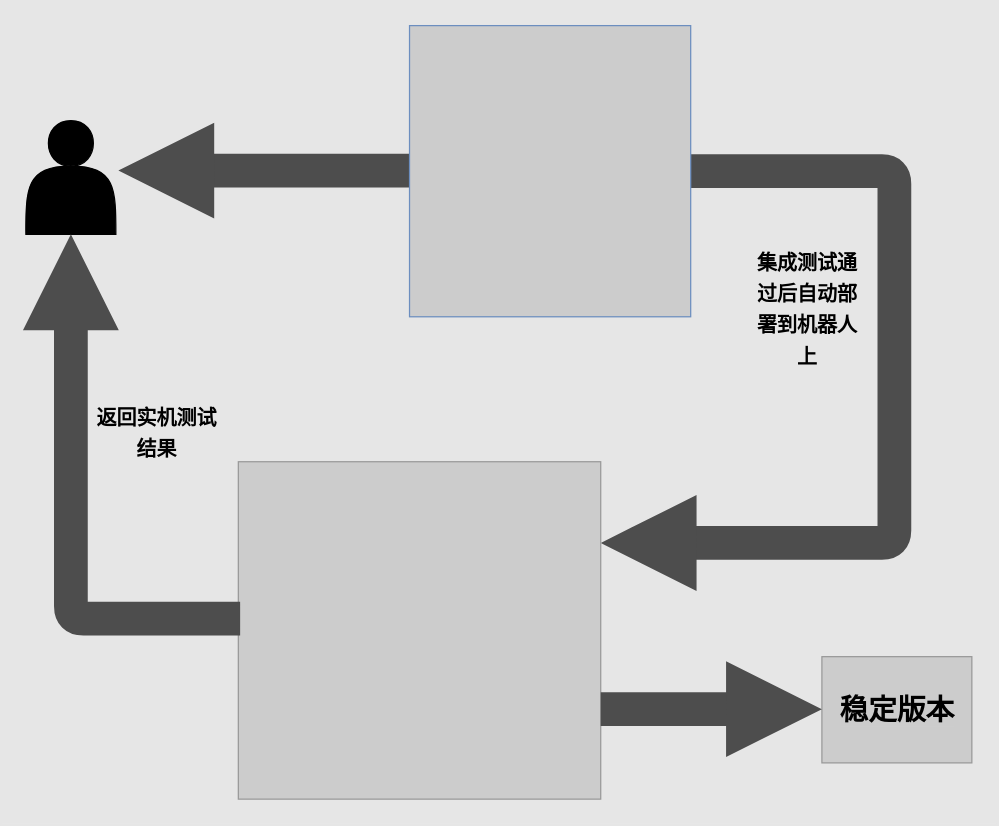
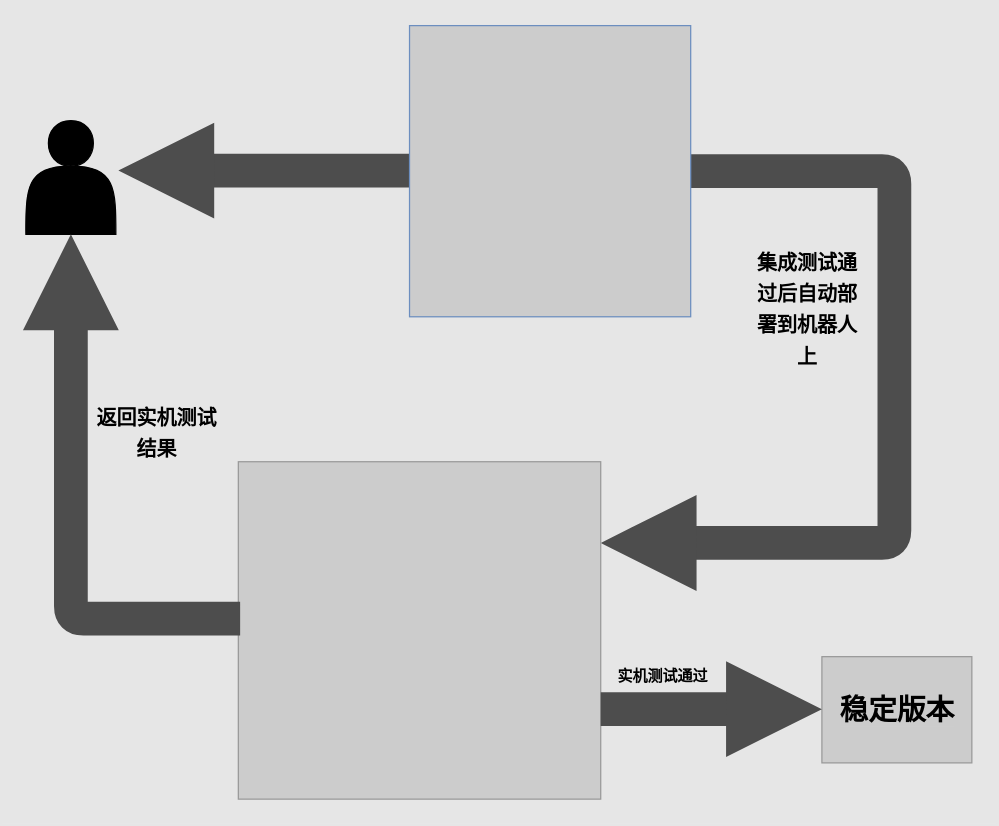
none -> (663, 676)
